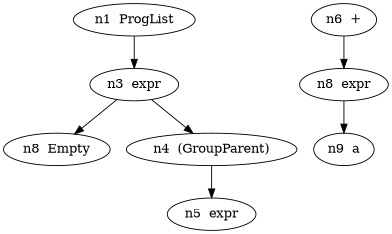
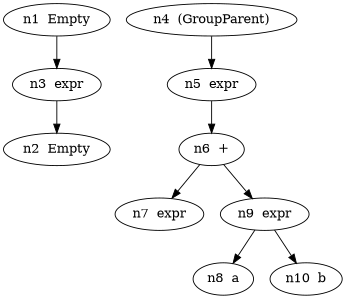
(134, 20) -> (57, 20)
(344, 85) -> (265, 214)
none -> (212, 113)
(169, 114) -> none
(57, 149) -> (57, 149)
(344, 149) -> (223, 279)
none -> (159, 214)
none -> (306, 279)
